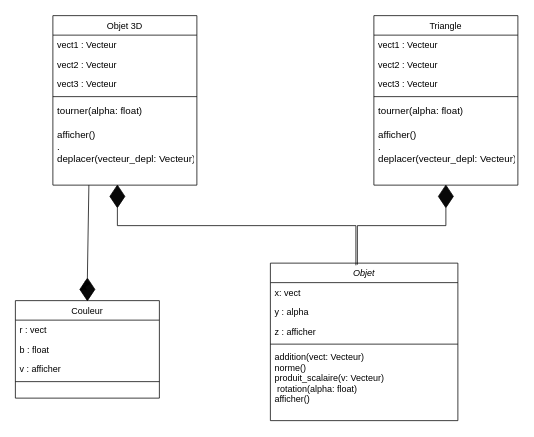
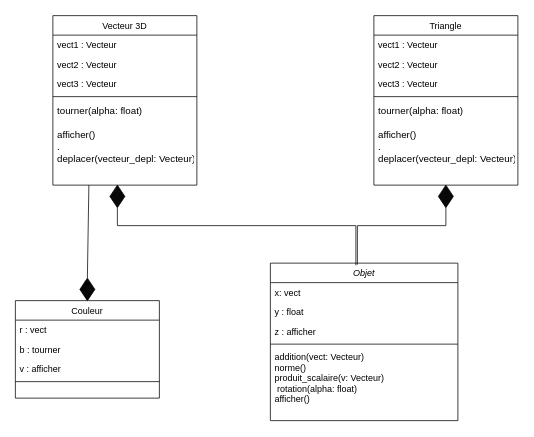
(125, 26) -> (125, 26)
(293, 312) -> (293, 312)
(38, 350) -> (44, 350)
